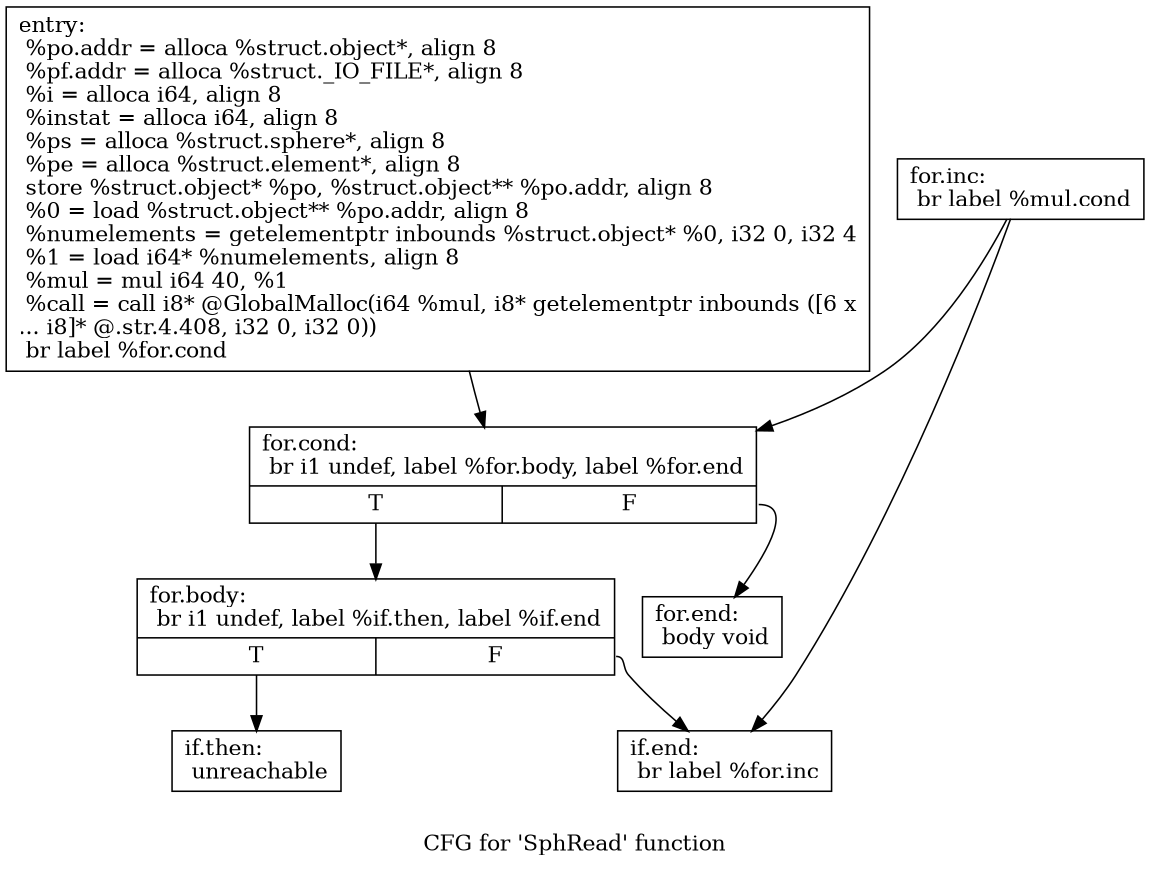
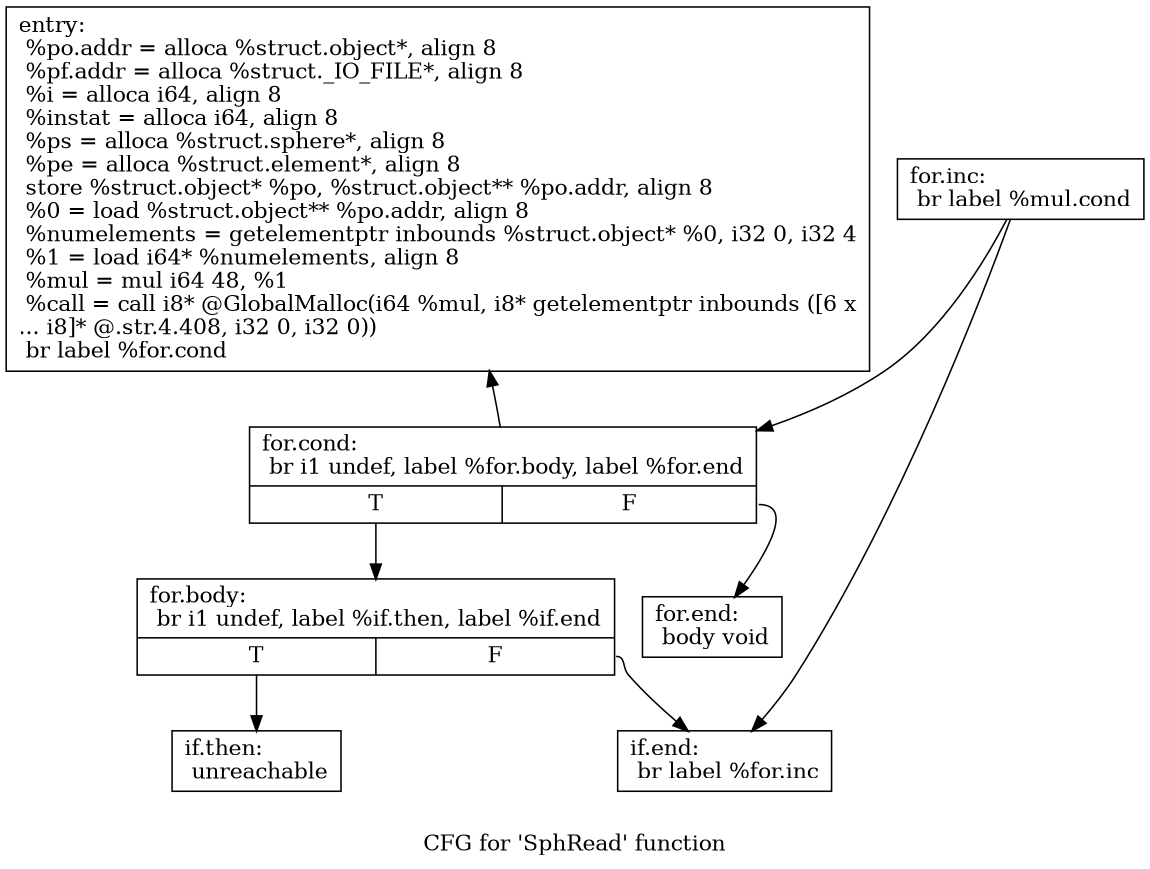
(154, 281) -> (154, 281)
(475, 392) -> (497, 407)
